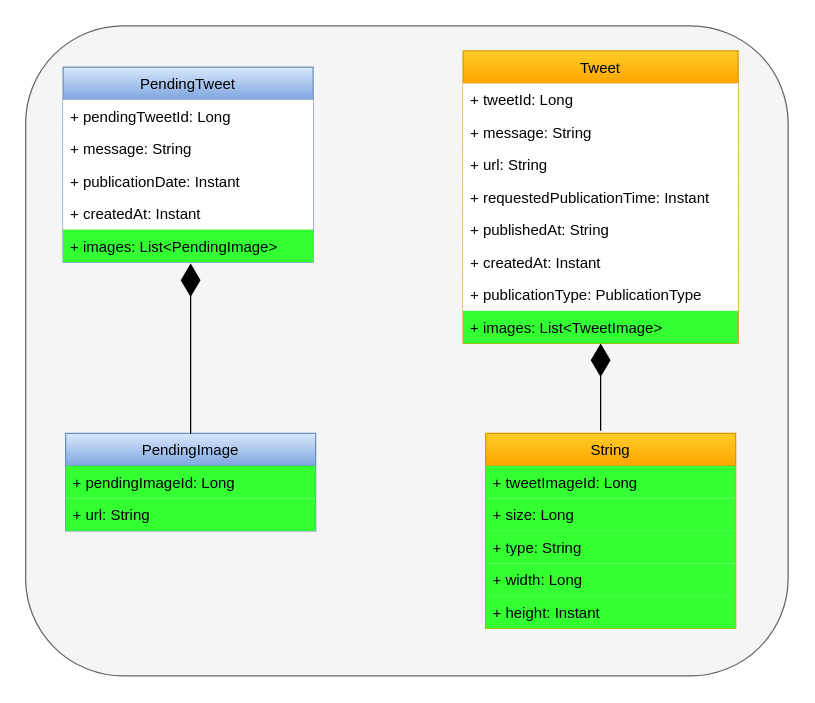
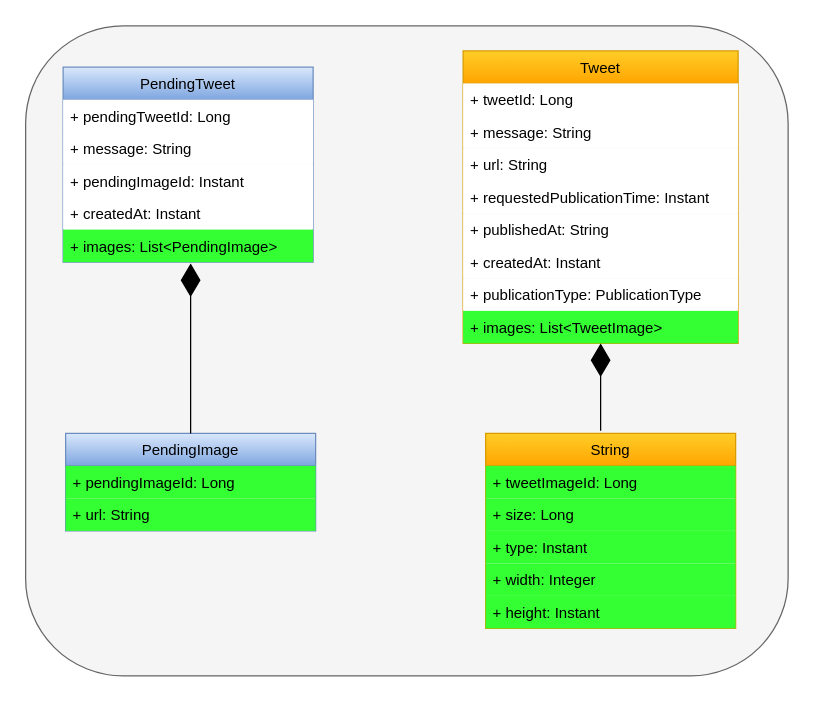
(168, 181) -> (167, 181)
(544, 548) -> (550, 548)
(539, 580) -> (552, 580)
